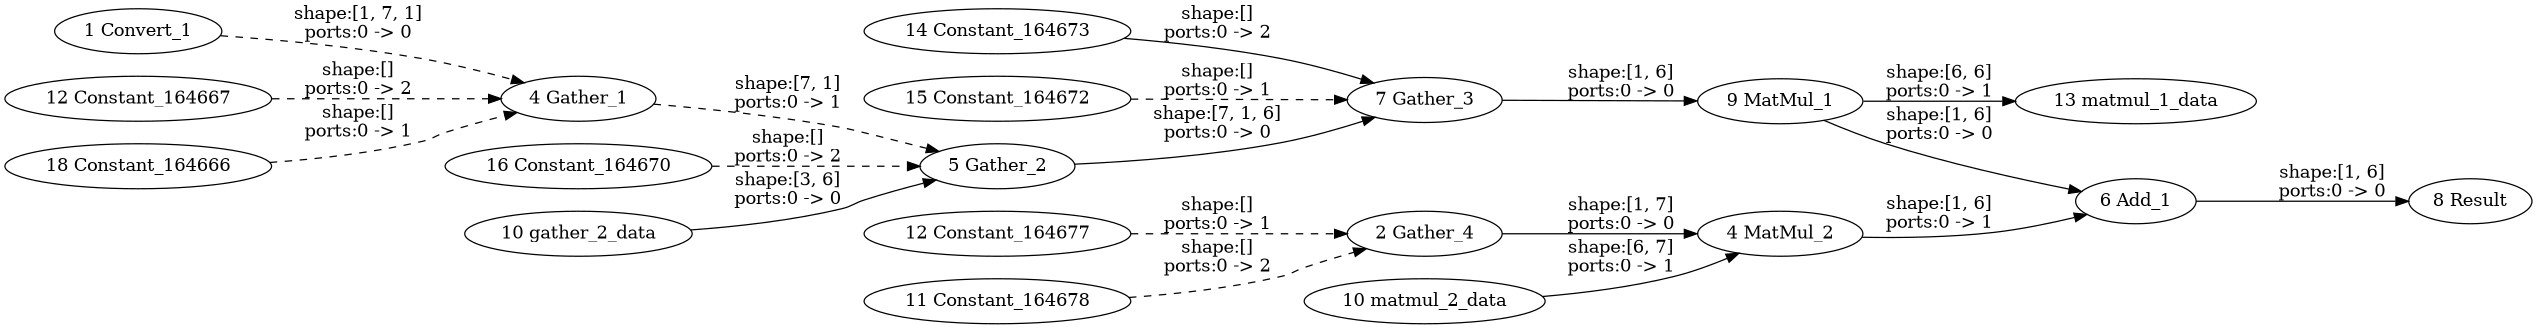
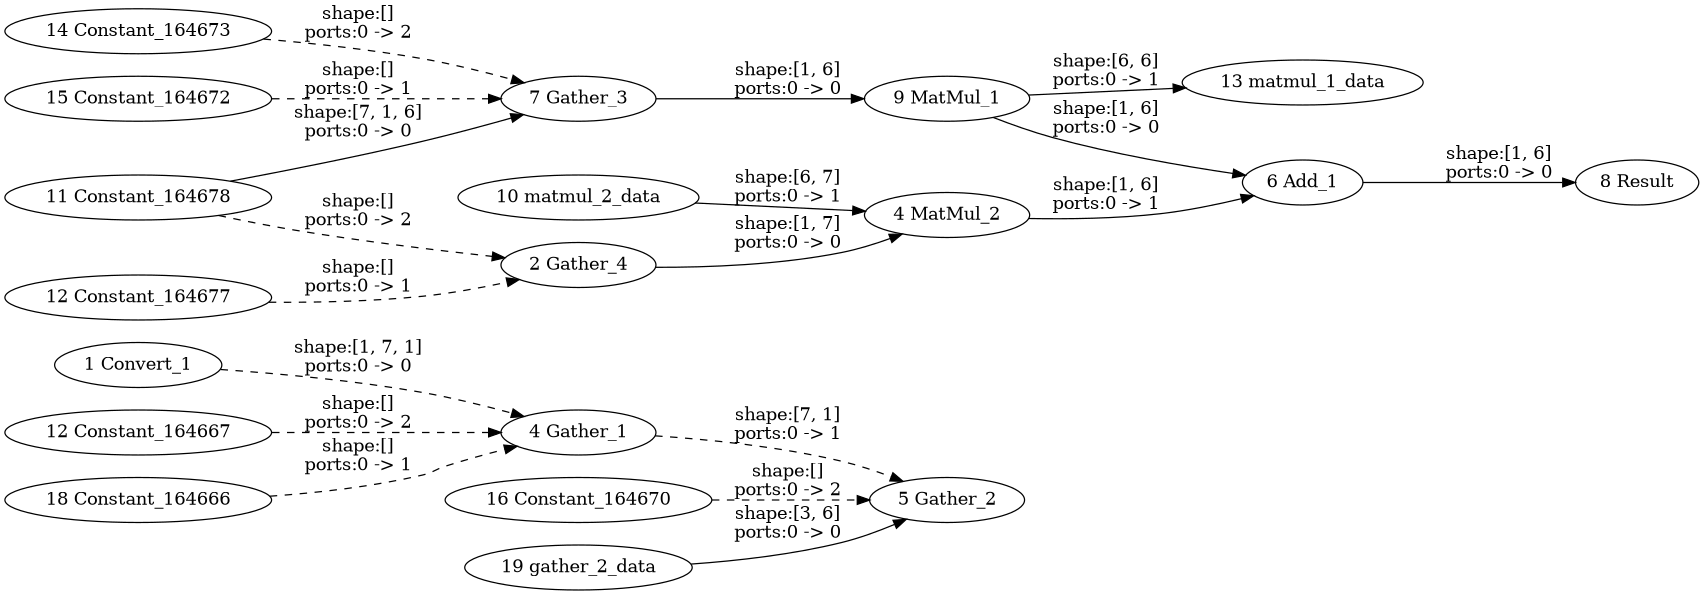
(1244, 52) -> (389, 53)
(1220, 152) -> (372, 153)
(578, 234) -> (578, 568)
